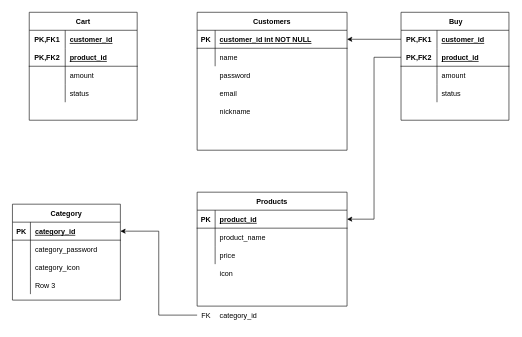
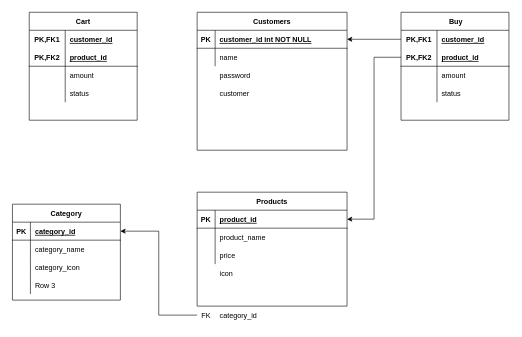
(228, 94) -> (236, 94)
(281, 111) -> none
(69, 250) -> (61, 250)
